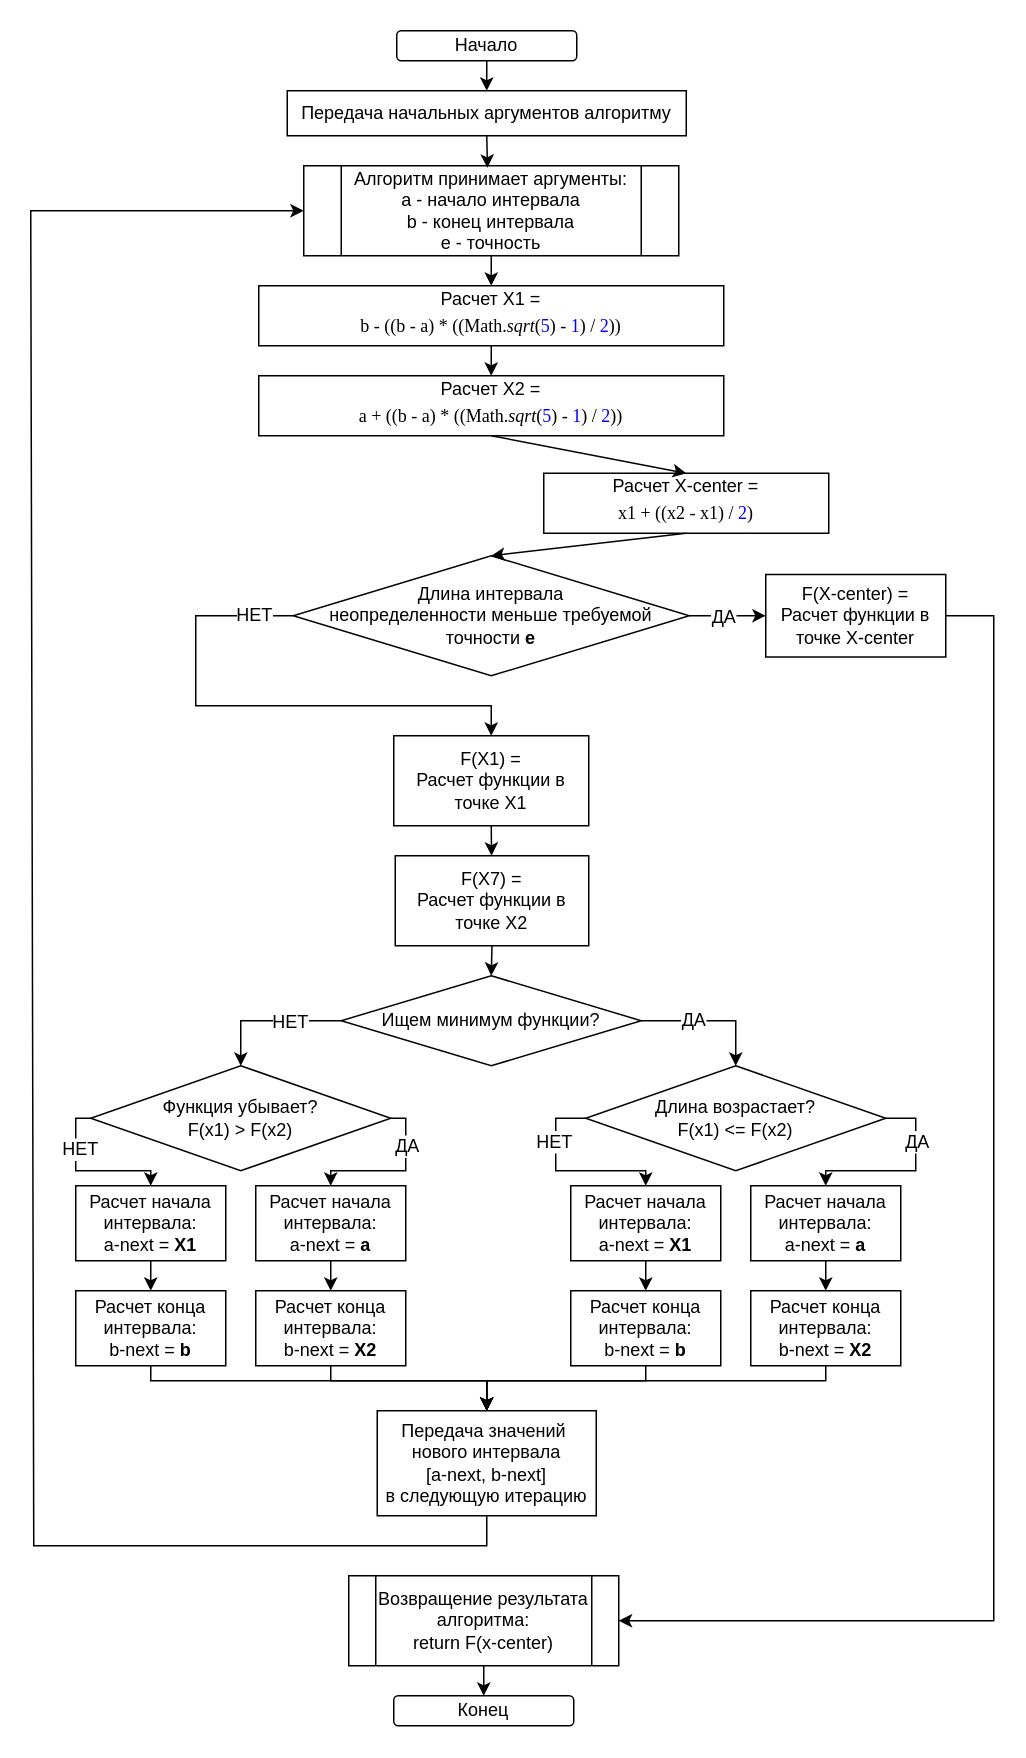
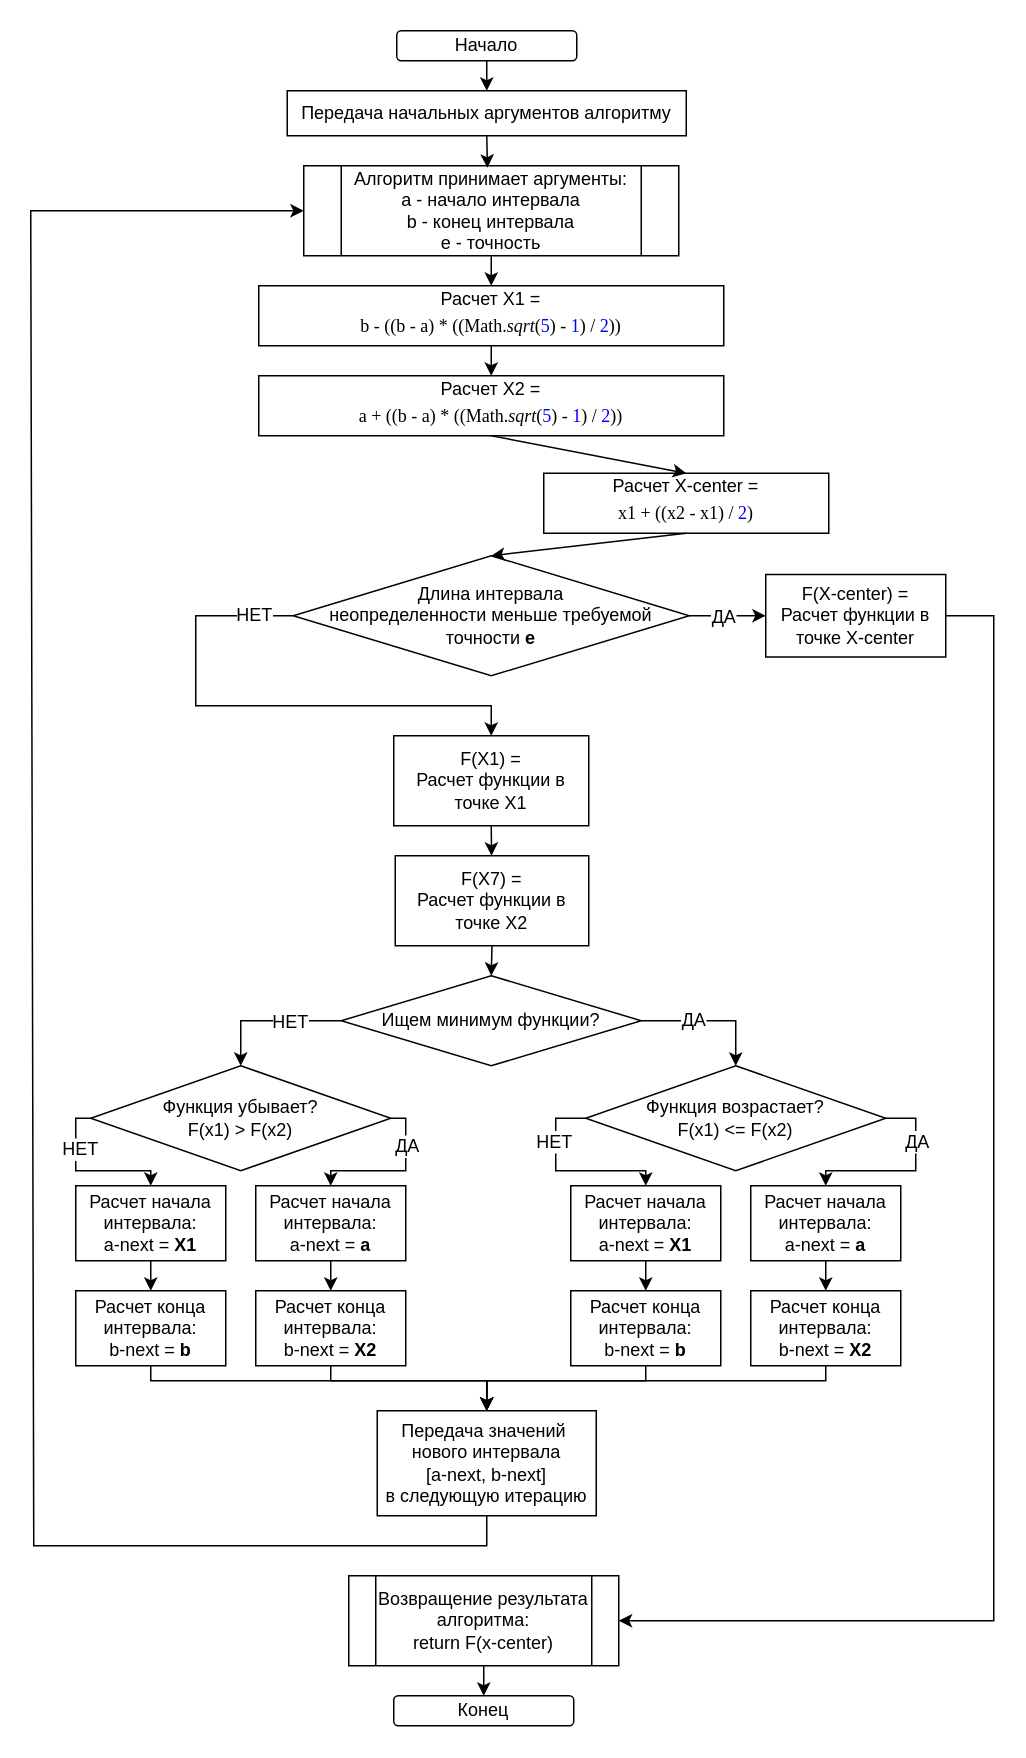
(736, 1118) -> (736, 1118)
